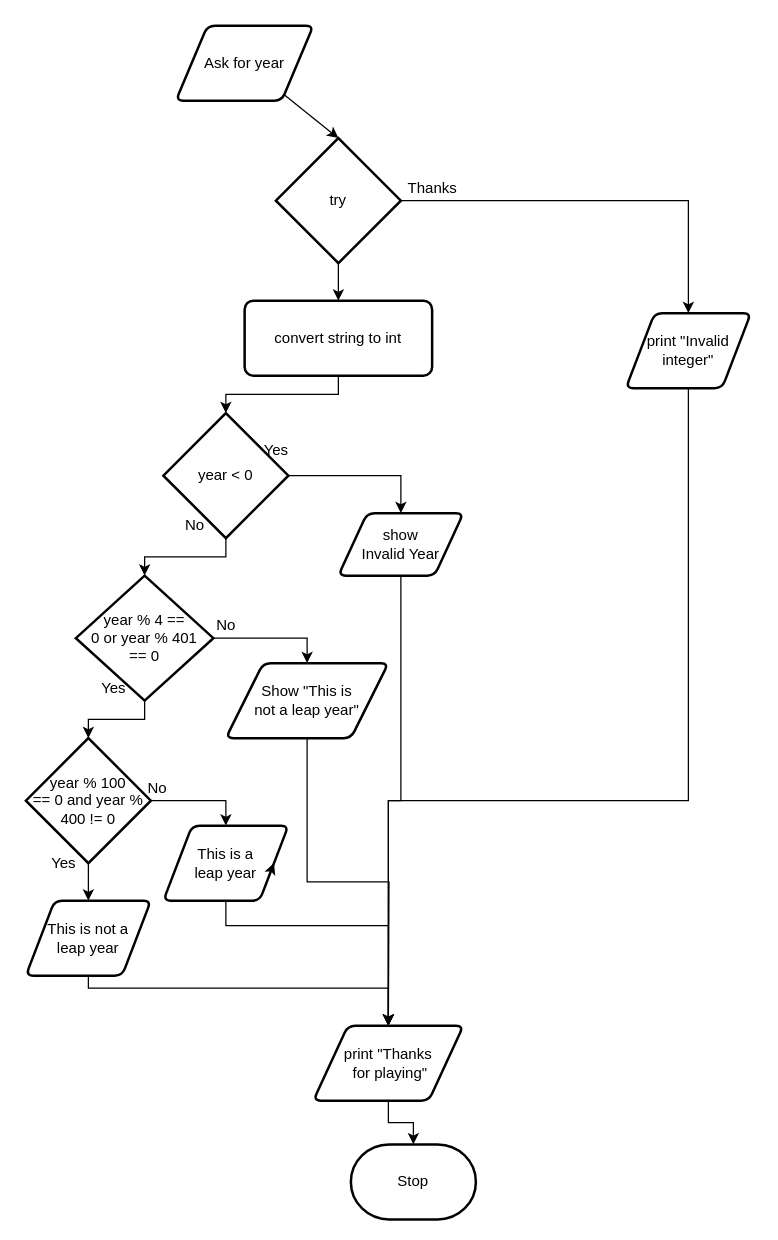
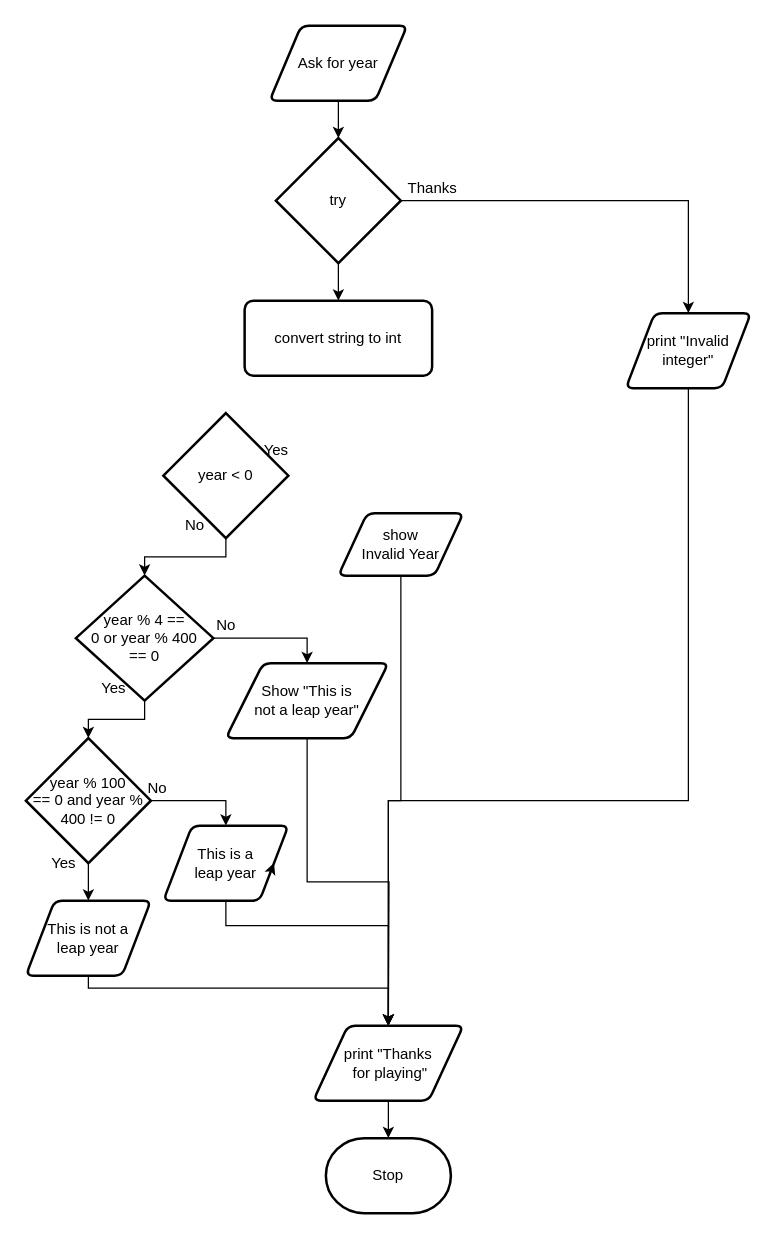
(244, 63) -> (338, 63)
(286, 394) -> none
(358, 476) -> none
(144, 638) -> (144, 638)
(413, 1182) -> (388, 1176)
